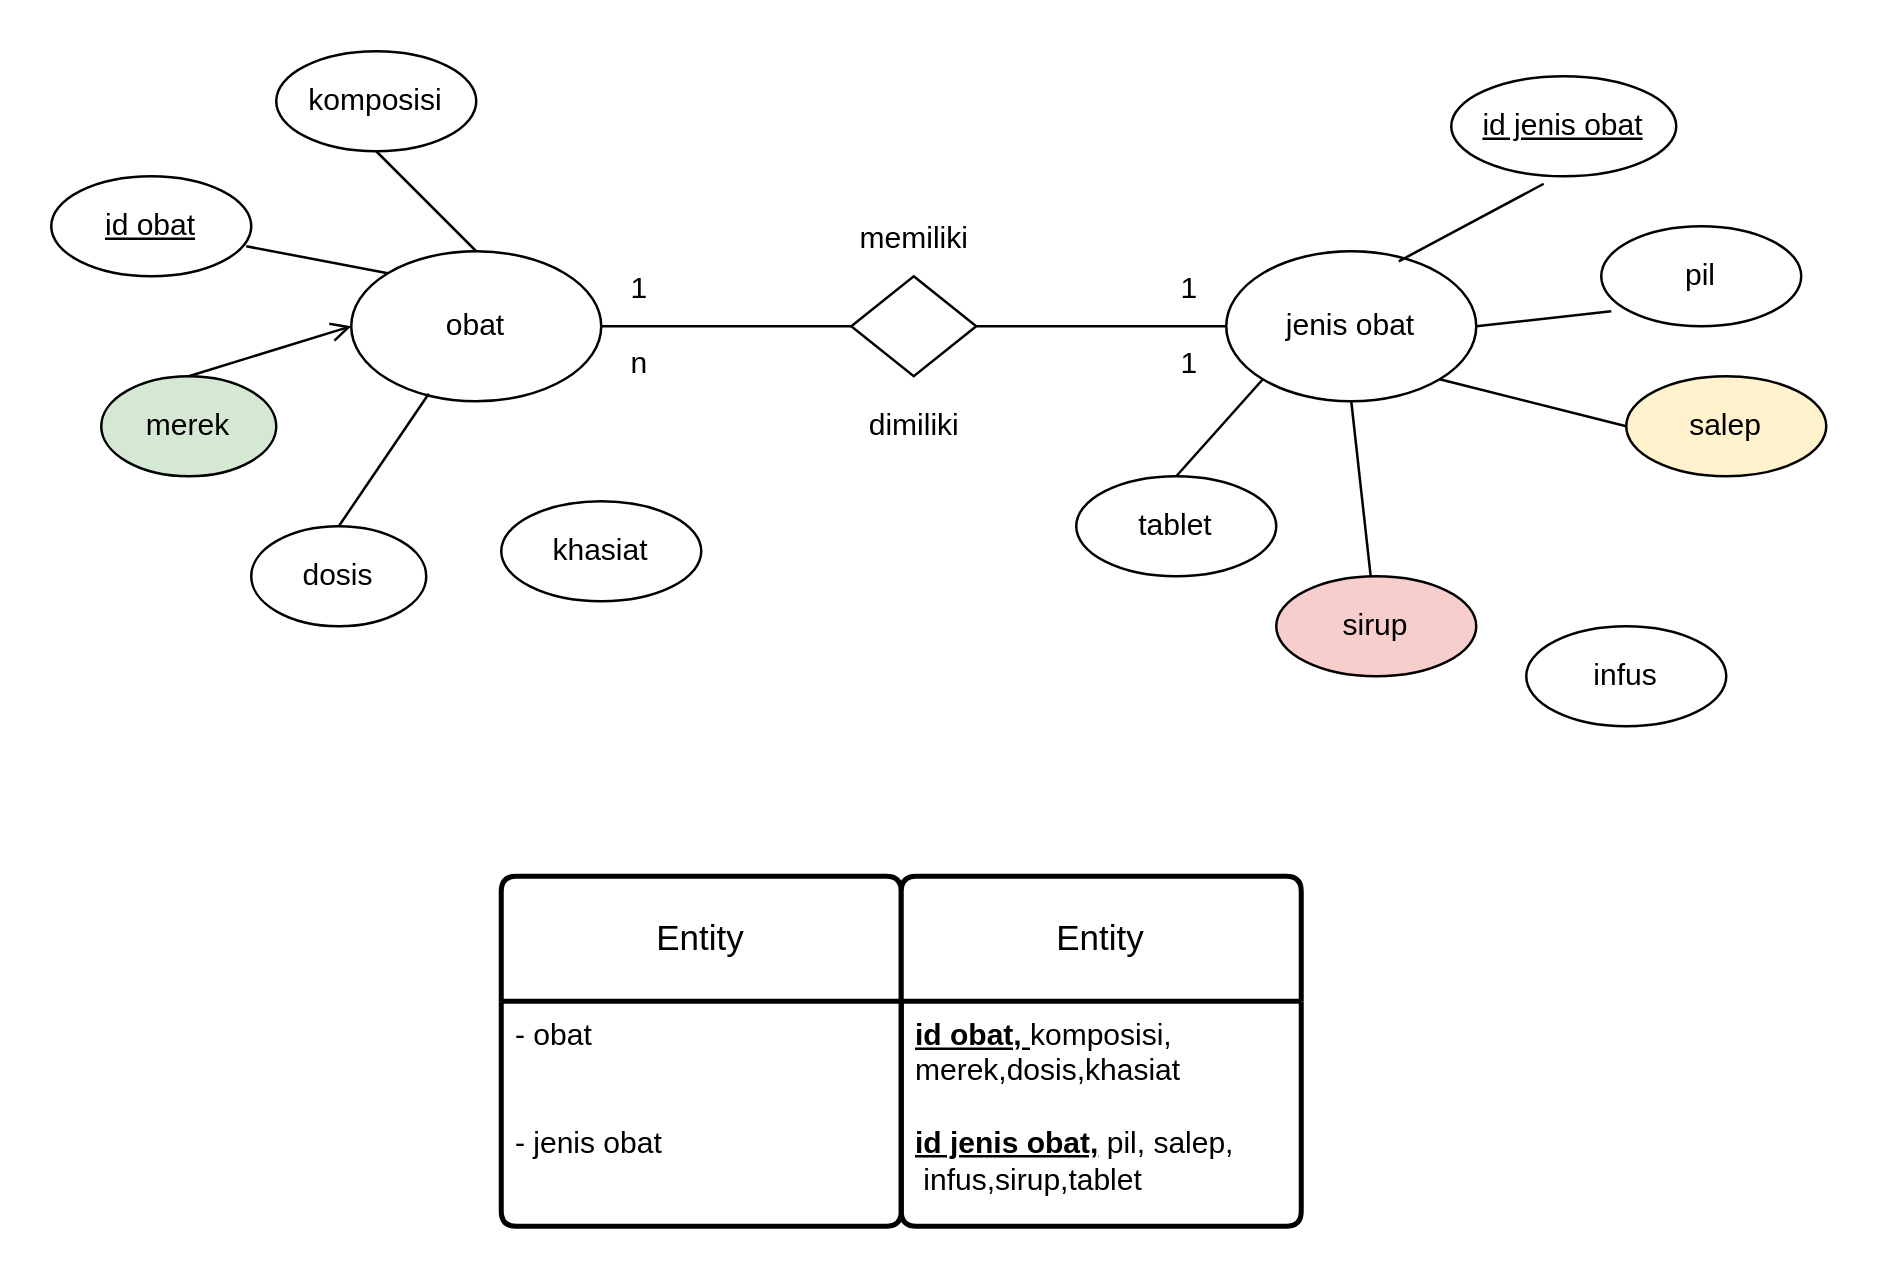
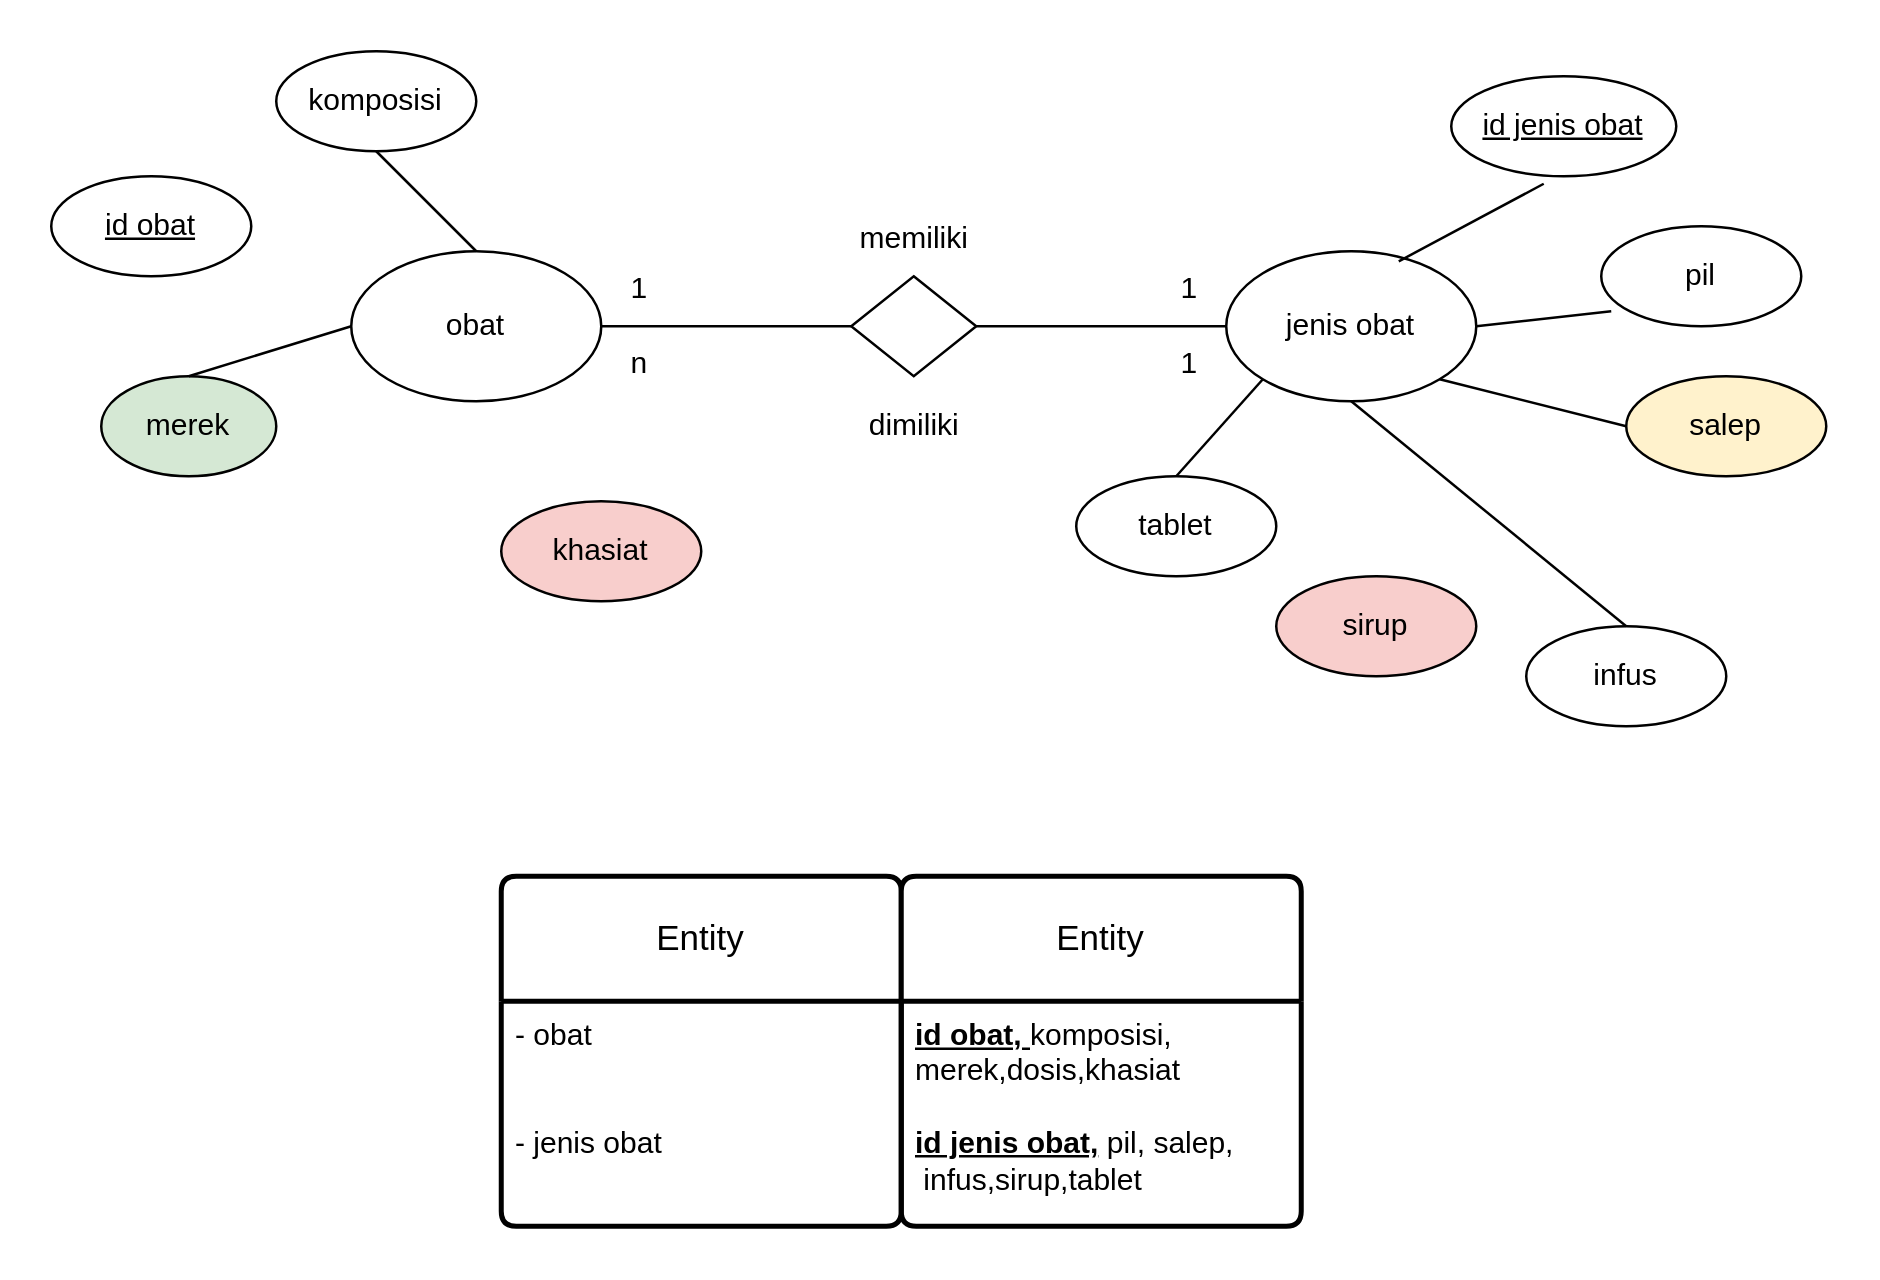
(317, 260) -> none
(342, 329) -> (345, 328)
(384, 460) -> none
(1361, 489) -> (1488, 513)
(601, 551) -> (601, 551)
(339, 576) -> none
